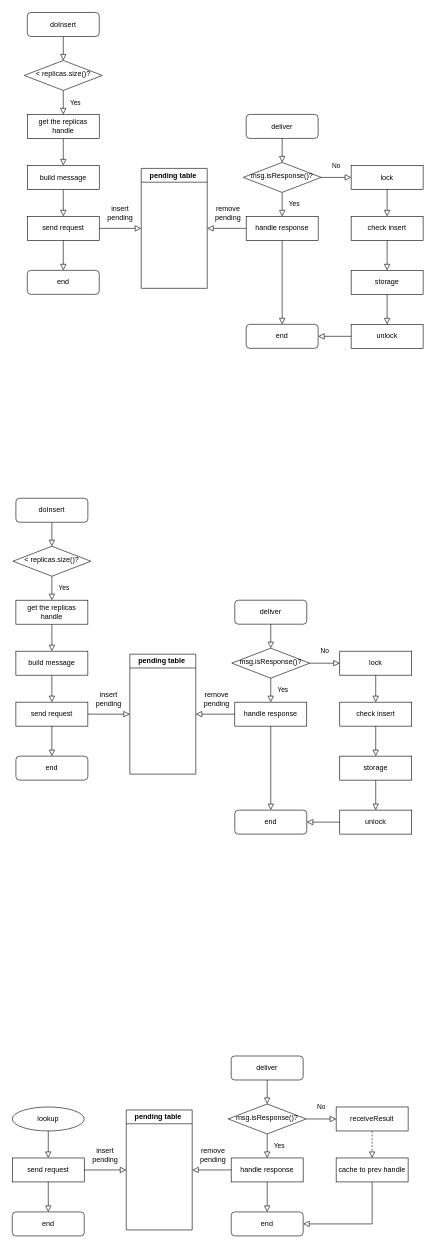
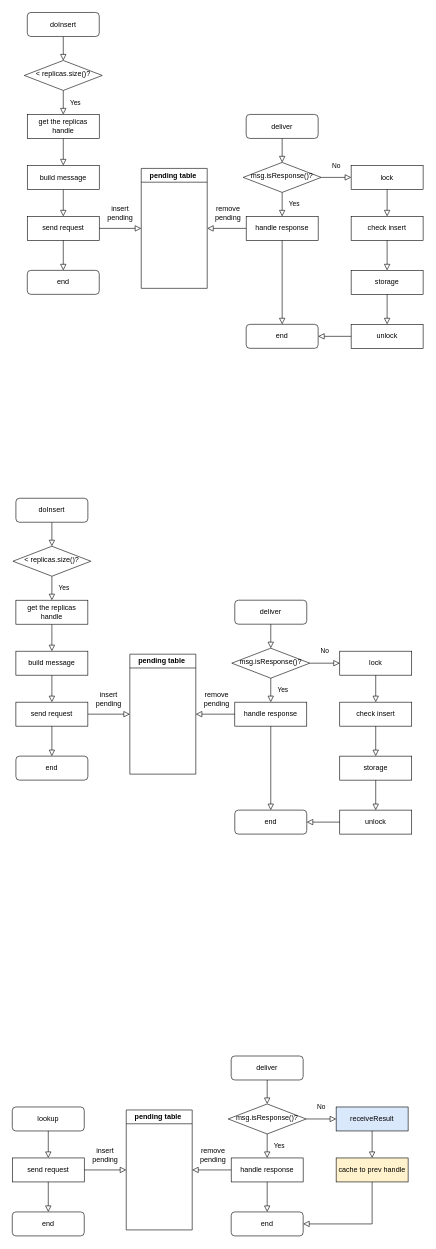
(48, 1119) -> (48, 1119)
(372, 1119) -> (372, 1119)
(372, 1142) -> (372, 1142)
(372, 1170) -> (372, 1170)
